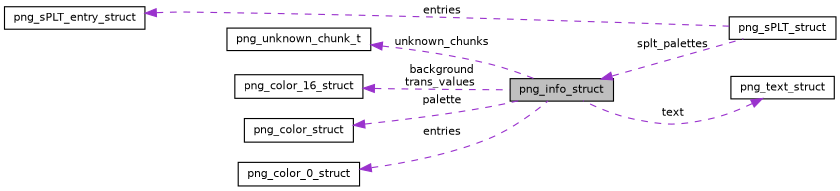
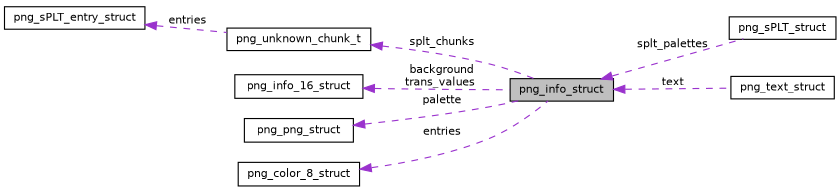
(443, 17) -> (192, 29)
(440, 42) -> (440, 42)
(299, 87) -> (299, 87)
(667, 124) -> (678, 89)
(299, 130) -> (299, 130)
(299, 174) -> (299, 174)
